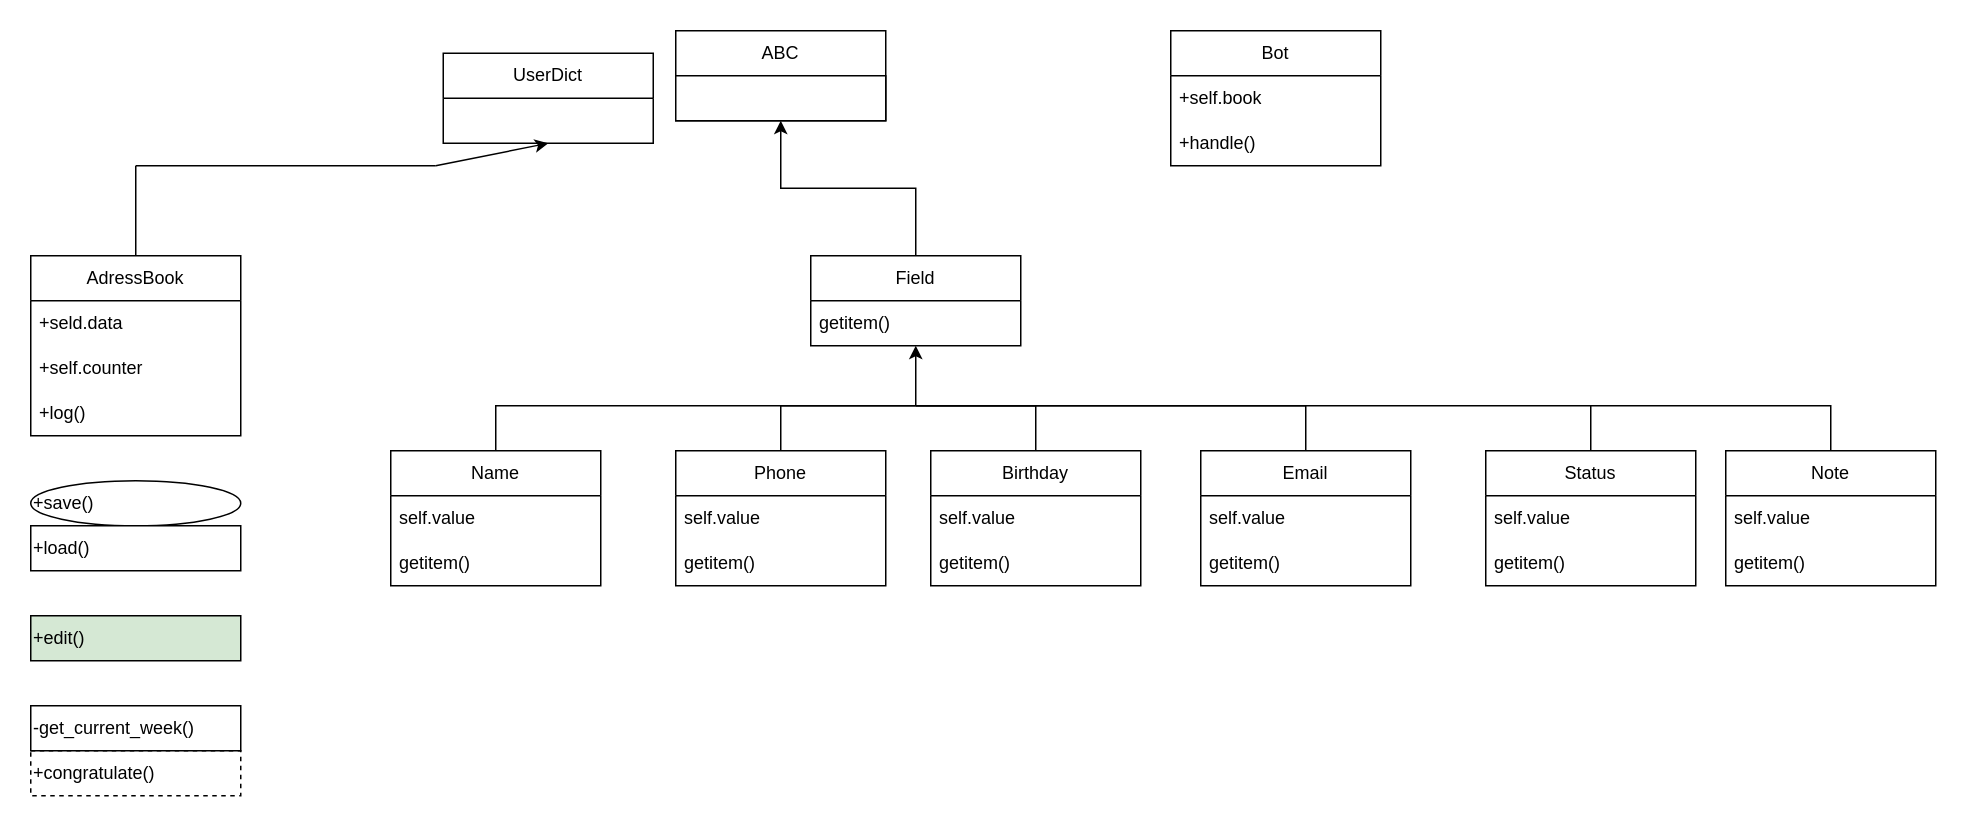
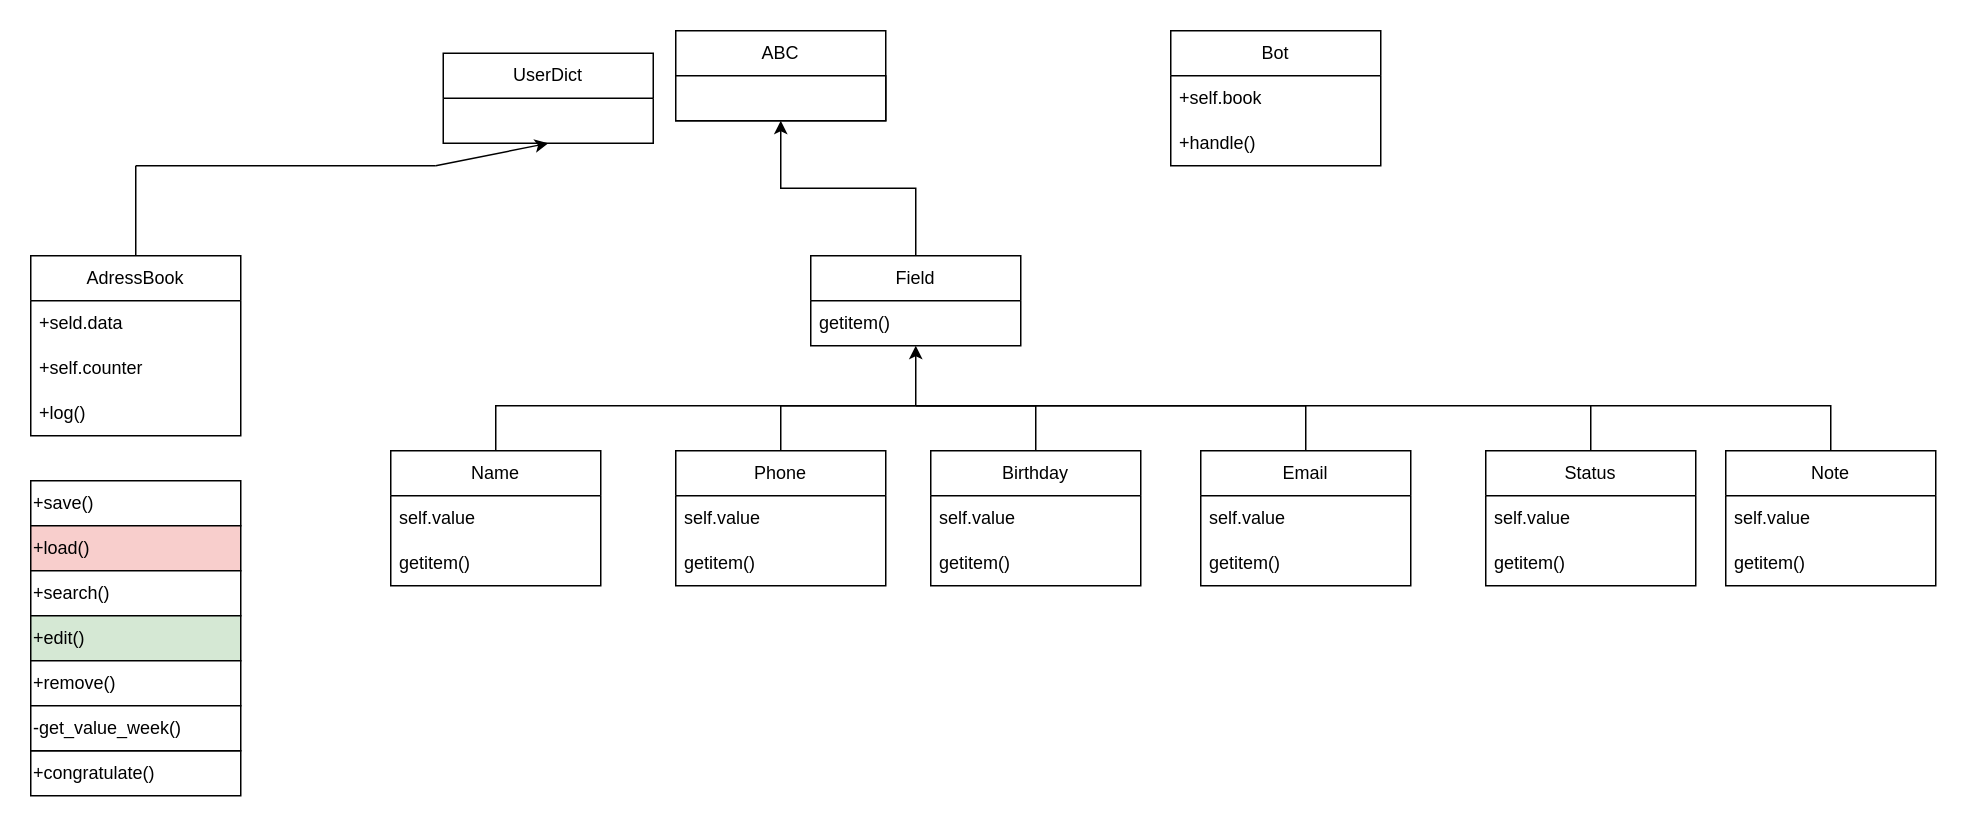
(136, 503) -> (136, 503)
(136, 548) -> (136, 548)
none -> (136, 593)
none -> (136, 683)
(130, 728) -> (117, 728)
(136, 773) -> (136, 773)
